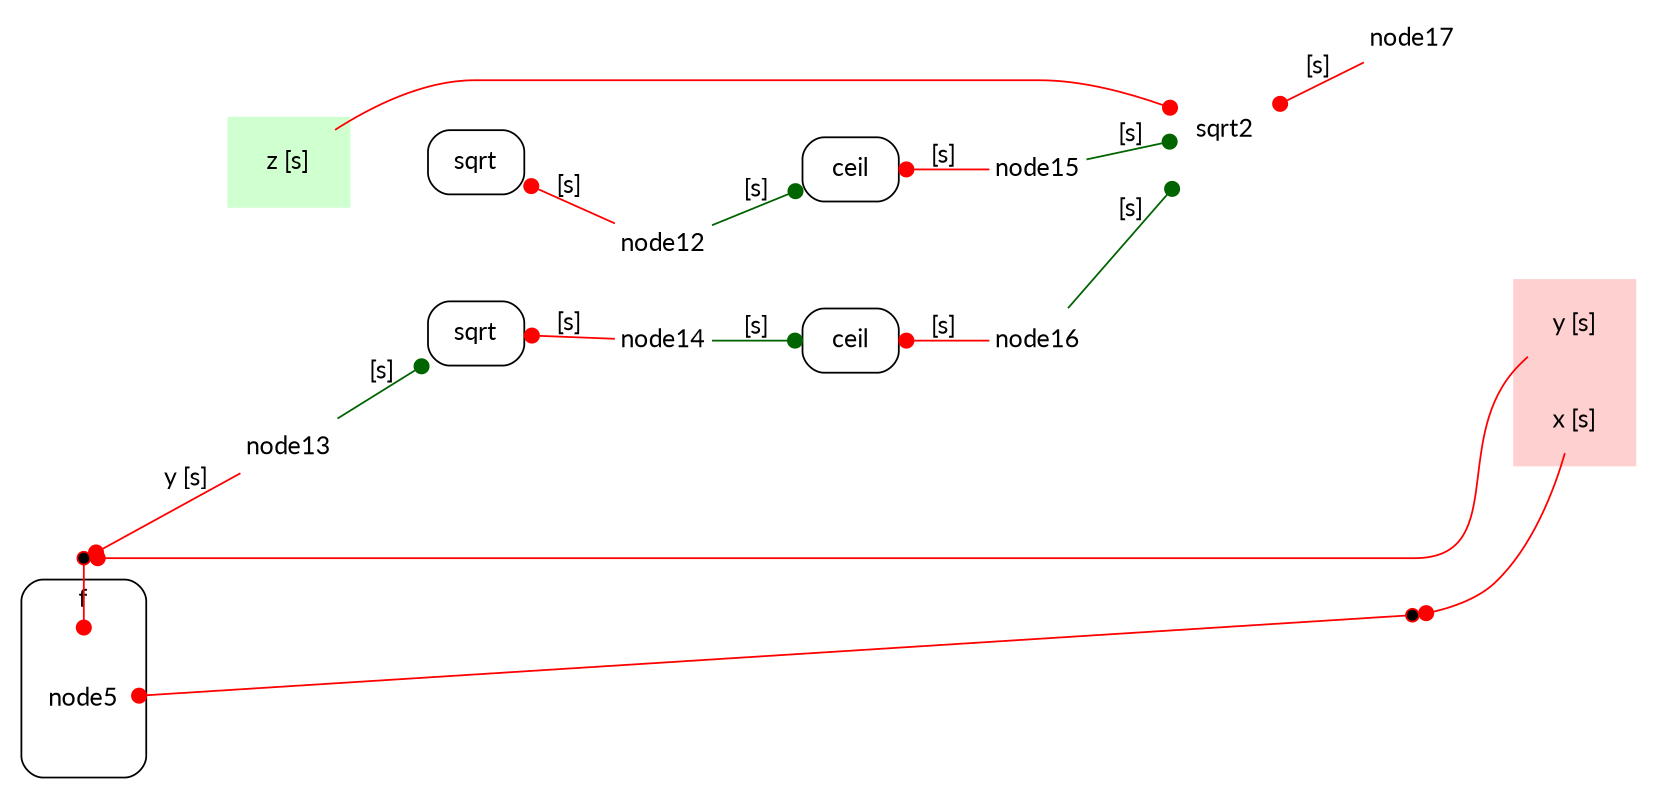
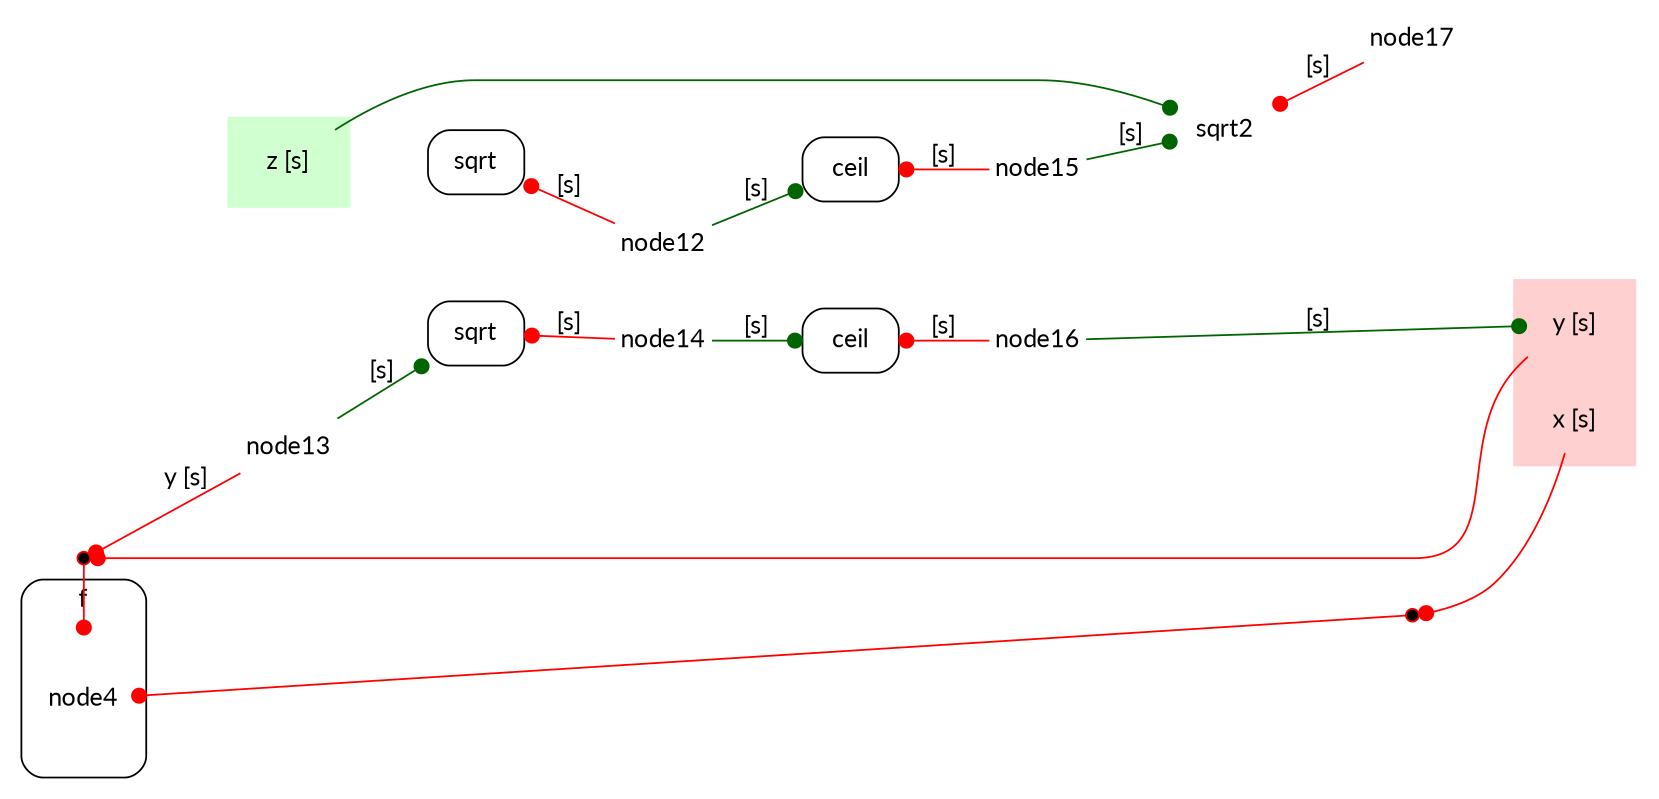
(745, 80) -> (745, 80)
(1120, 248) -> (1299, 333)
(84, 699) -> (84, 699)
